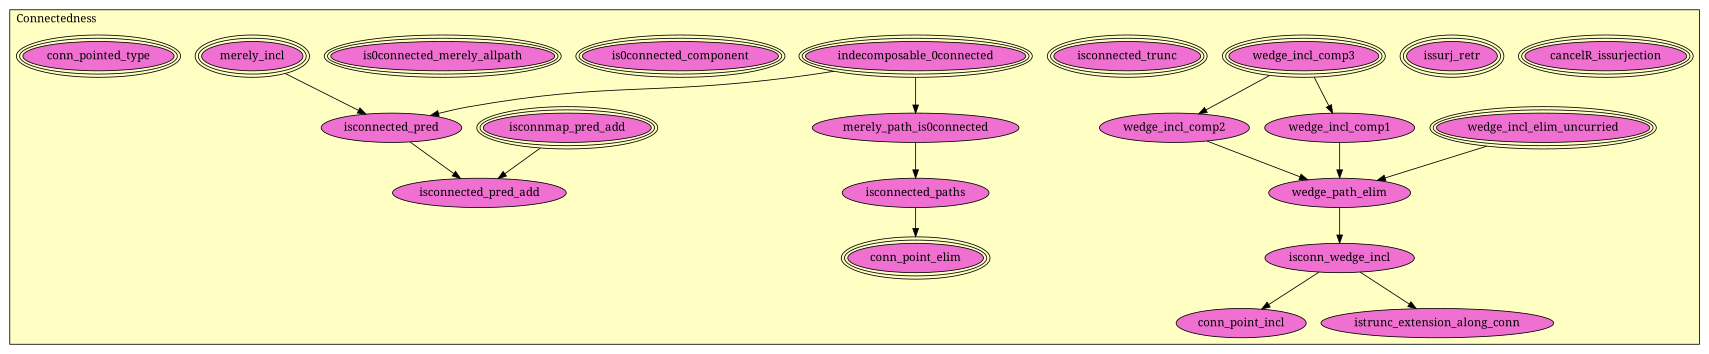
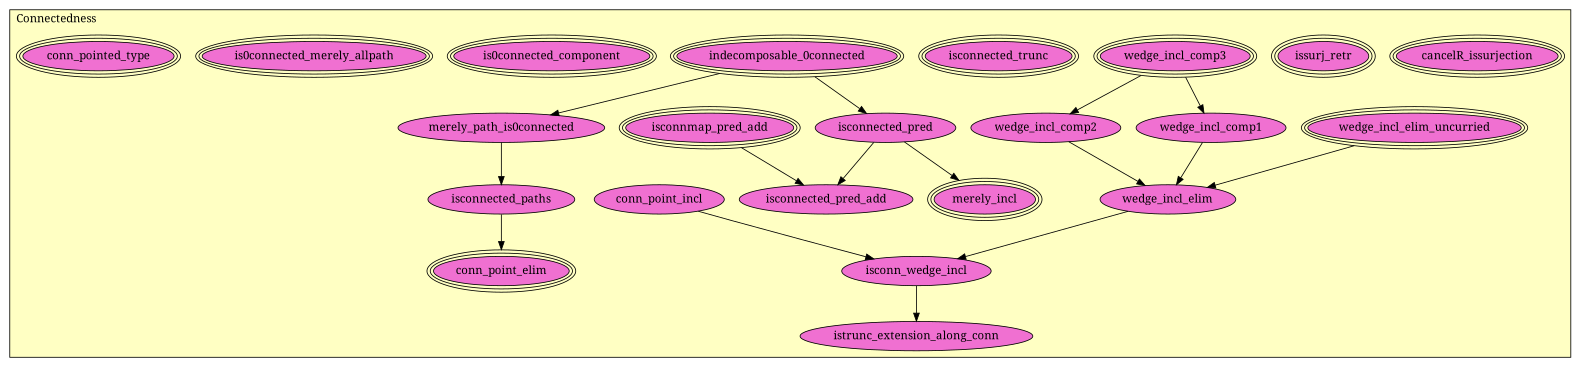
(322, 92) -> (928, 159)
(1340, 193) -> (1168, 199)
(1294, 288) -> (782, 234)
